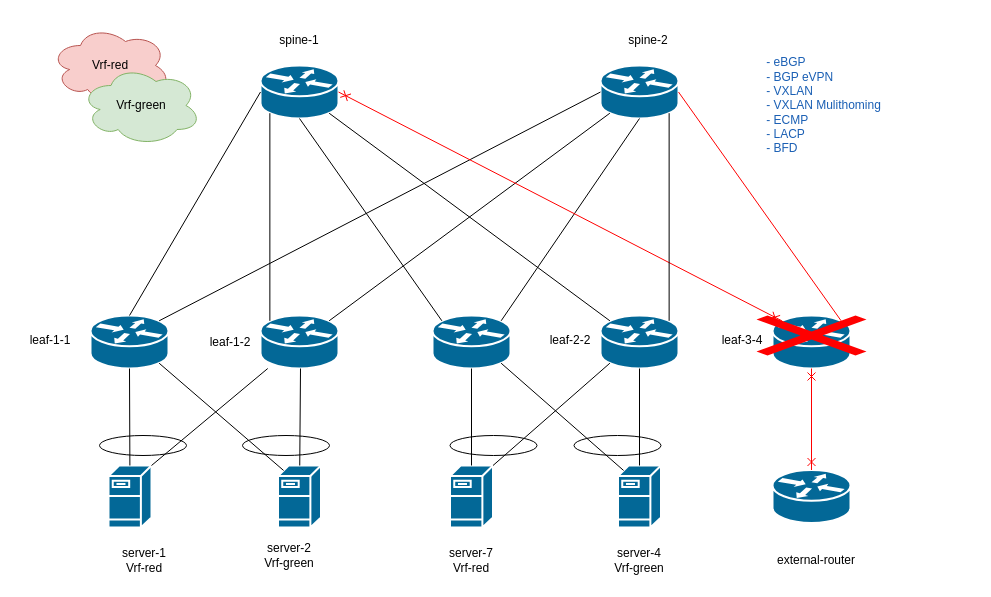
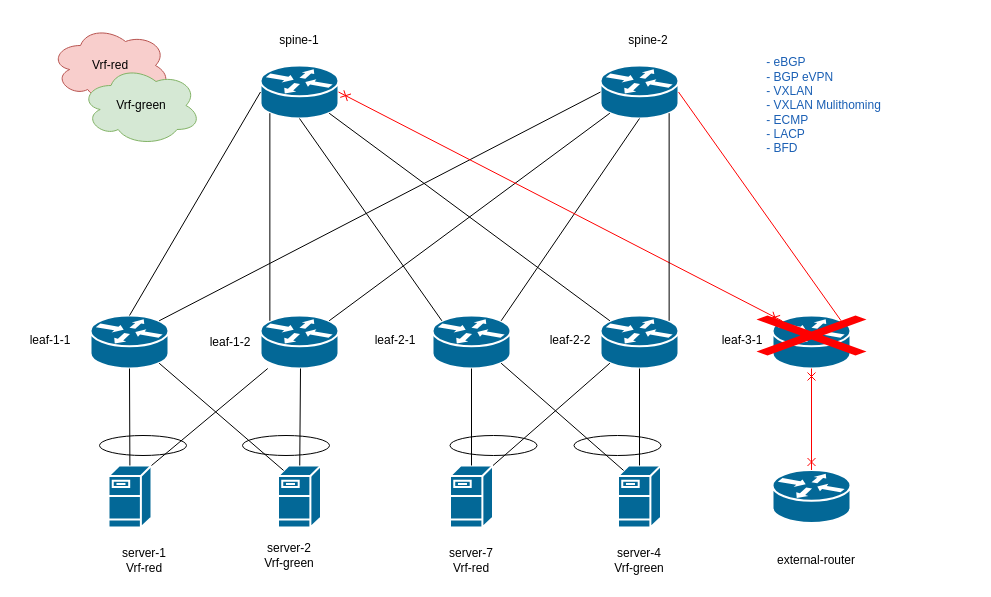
none -> (396, 341)
(743, 341) -> (743, 341)
